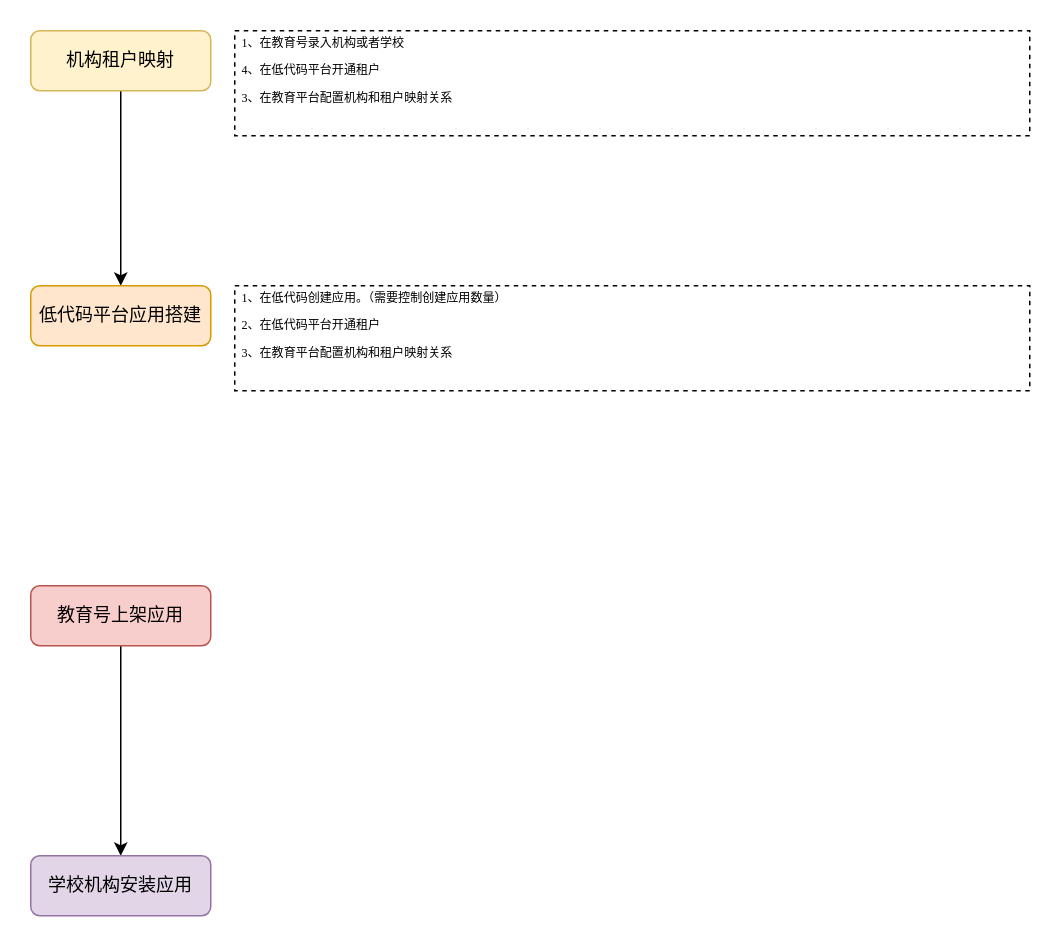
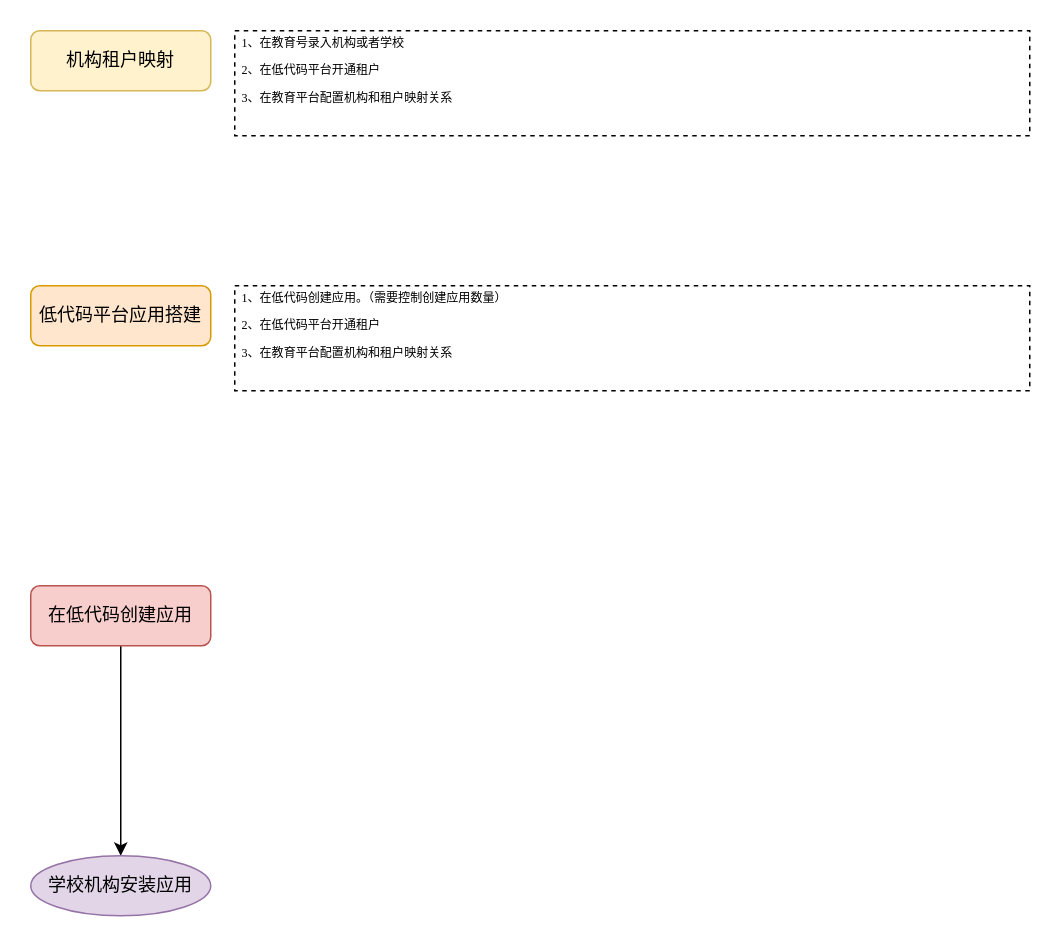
(626, 27) -> (626, 27)
(121, 183) -> none
(121, 616) -> (121, 616)
(121, 886) -> (121, 886)
